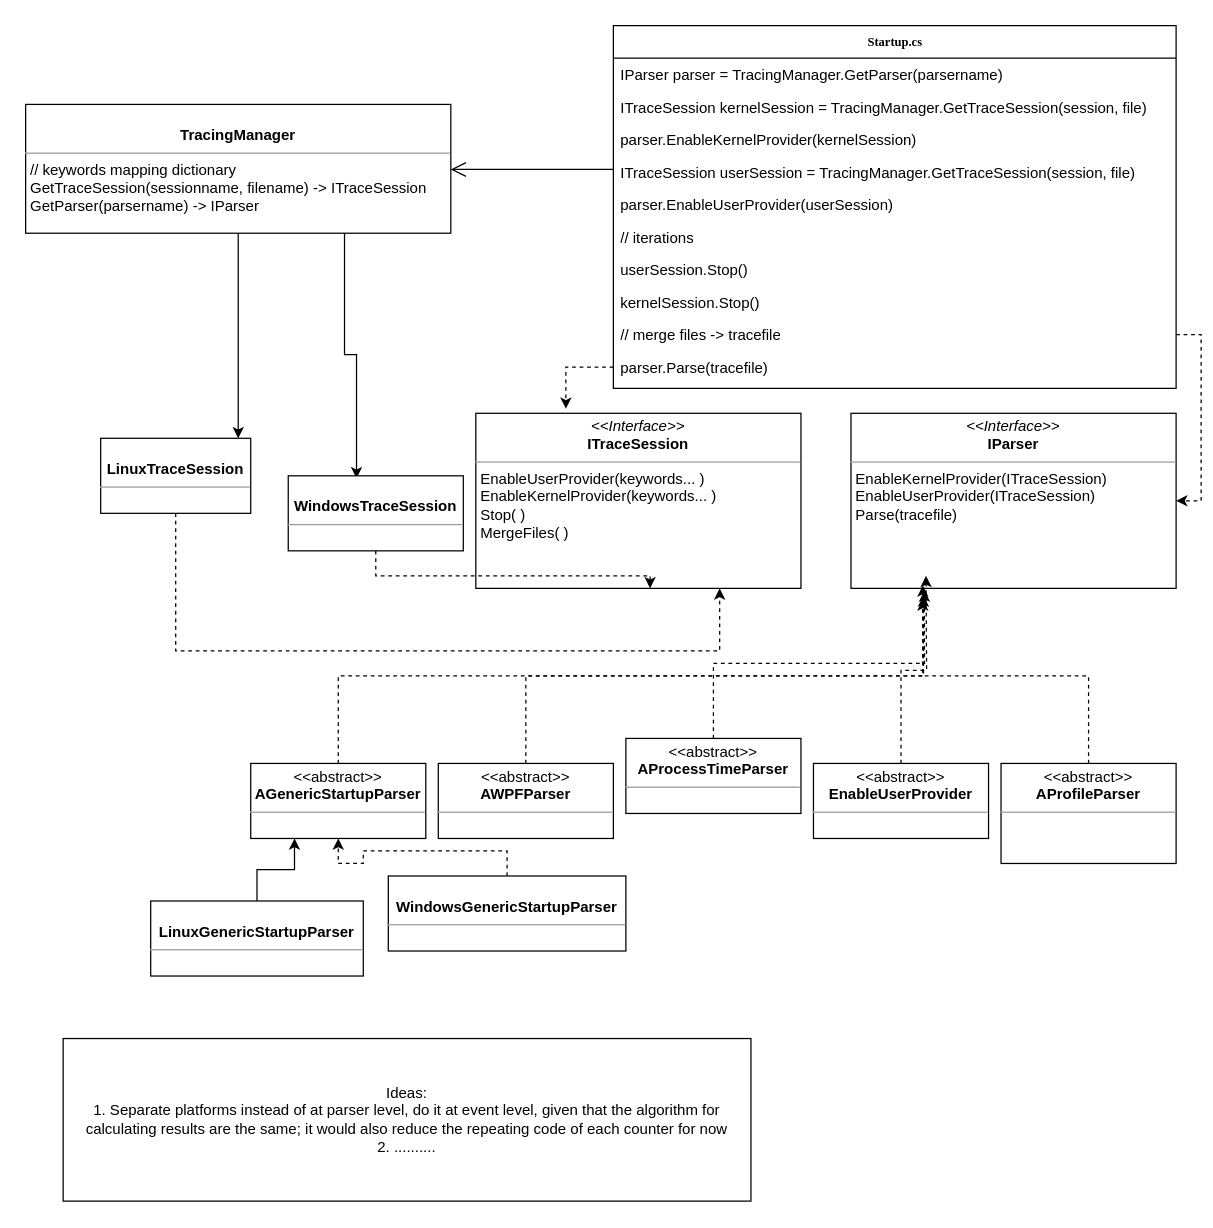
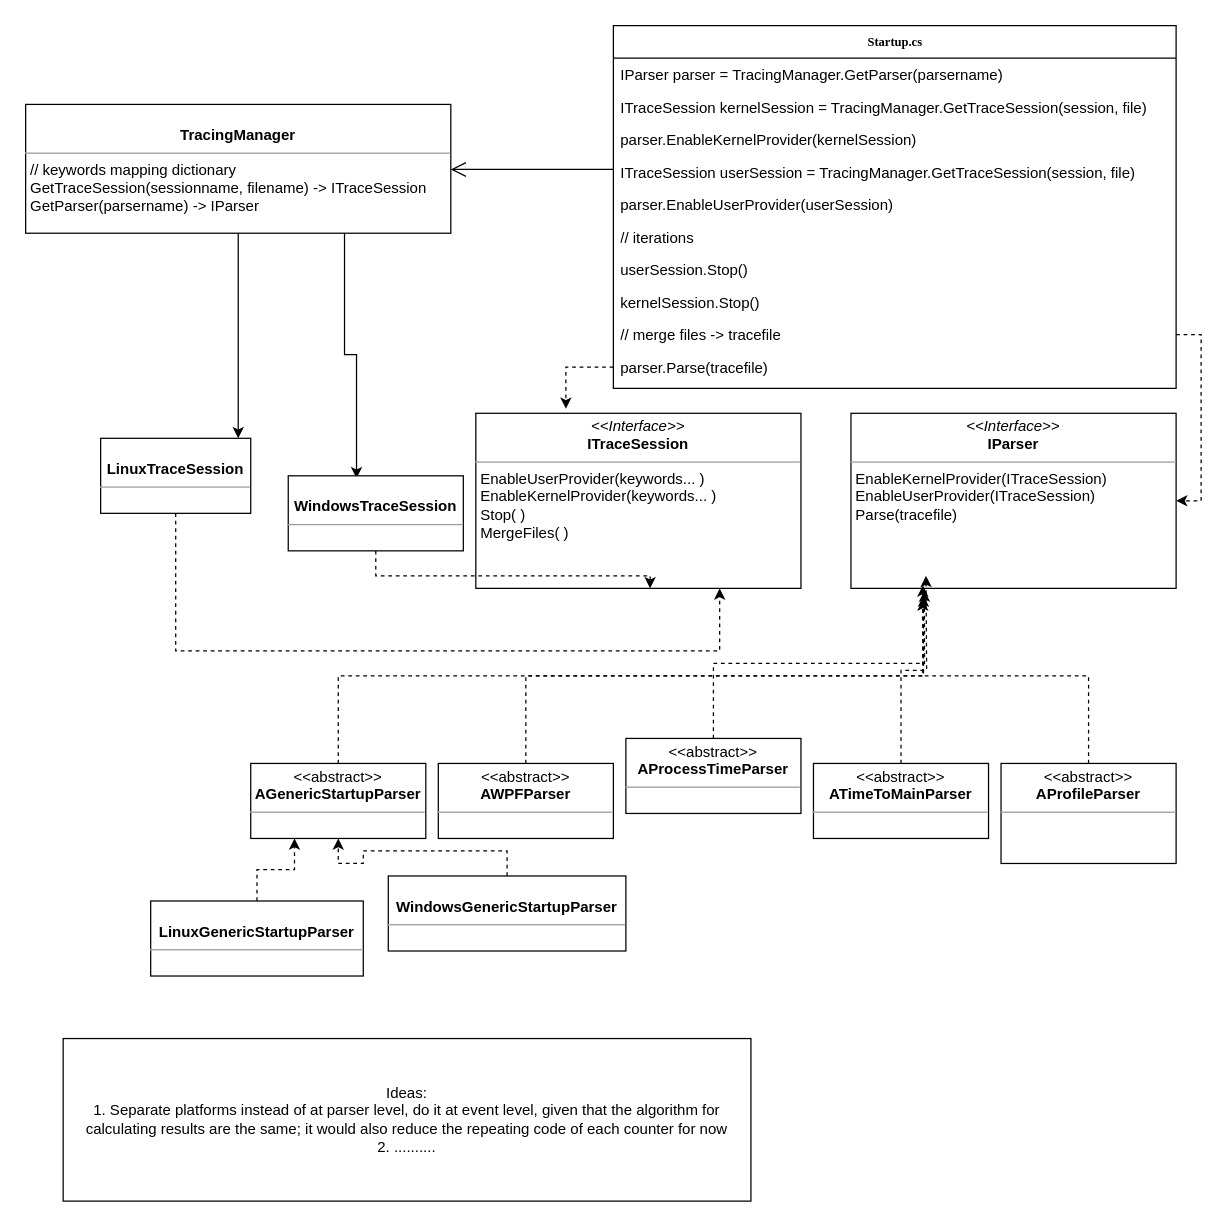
(885, 781) -> (881, 781)
(272, 869) -> (272, 869)
